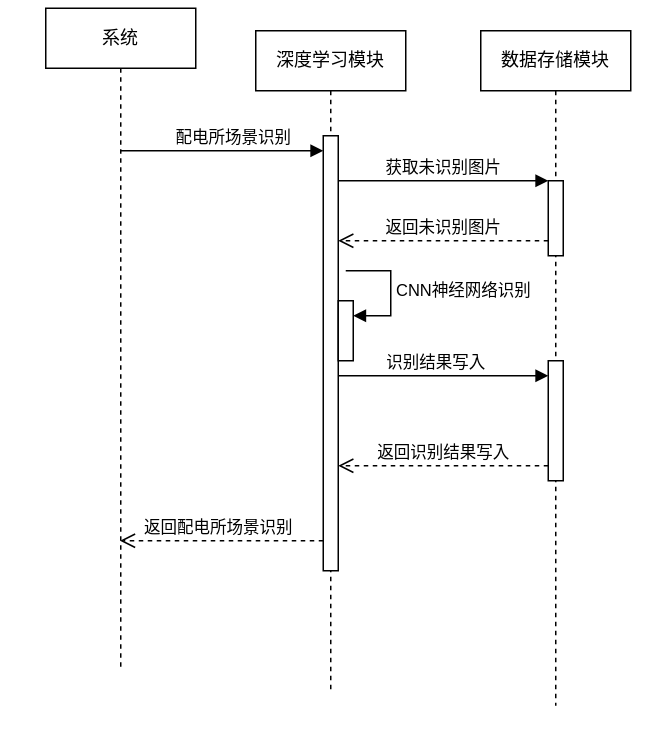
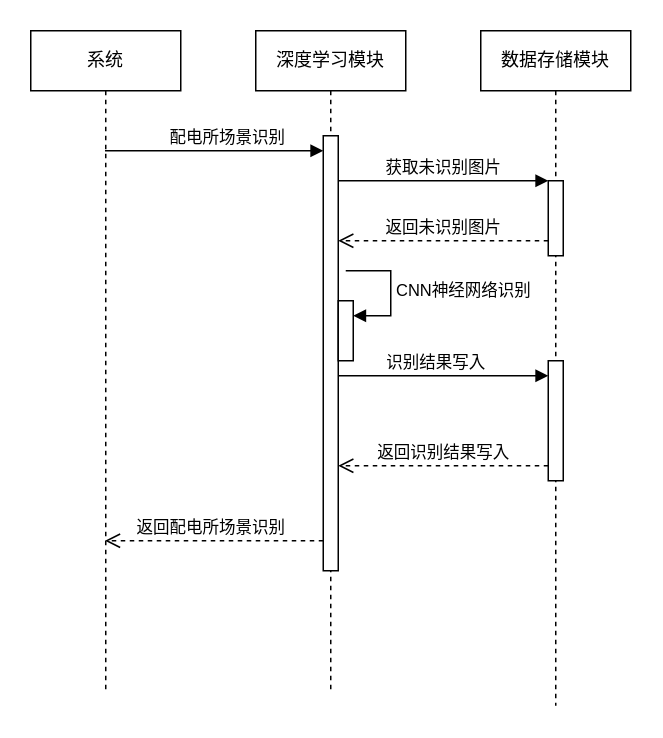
(121, 338) -> (106, 361)
